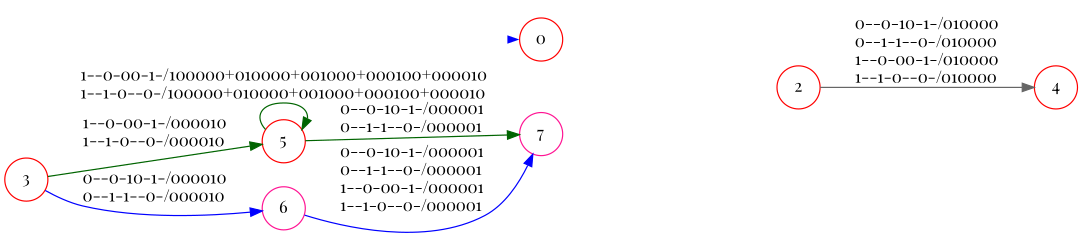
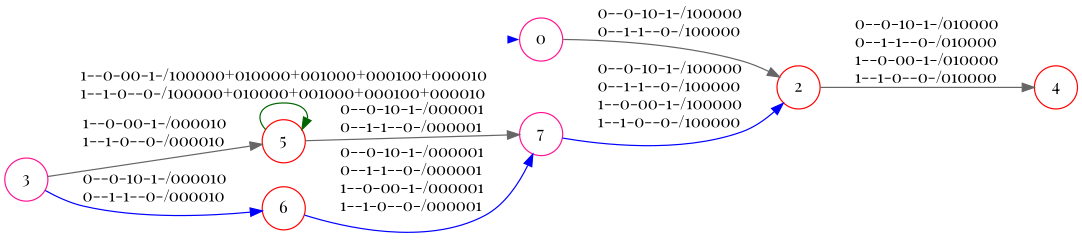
(541, 39) -> (541, 39)
none -> (668, 46)
(406, 138) -> (406, 138)
none -> (672, 145)
(149, 161) -> (149, 161)
(26, 180) -> (26, 180)
(284, 208) -> (284, 208)
